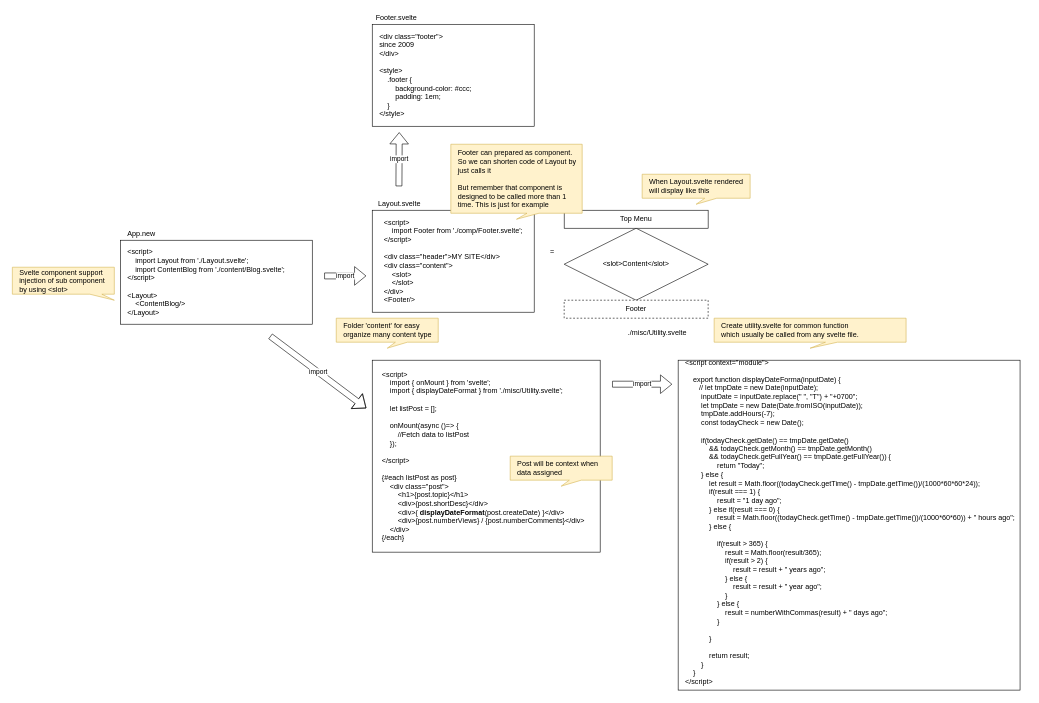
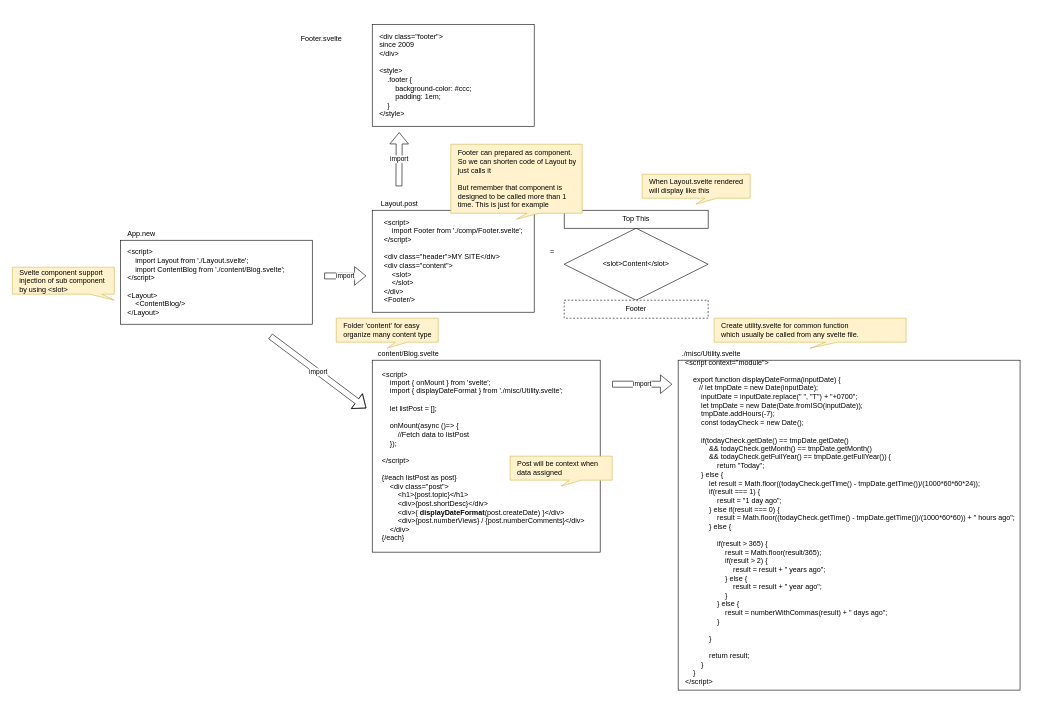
(396, 18) -> (321, 39)
(400, 204) -> (400, 204)
(636, 219) -> (636, 219)
(657, 333) -> (711, 354)
none -> (408, 354)
